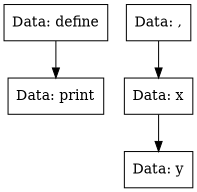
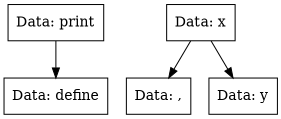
(56, 54) -> (56, 54)
(159, 54) -> (182, 55)
